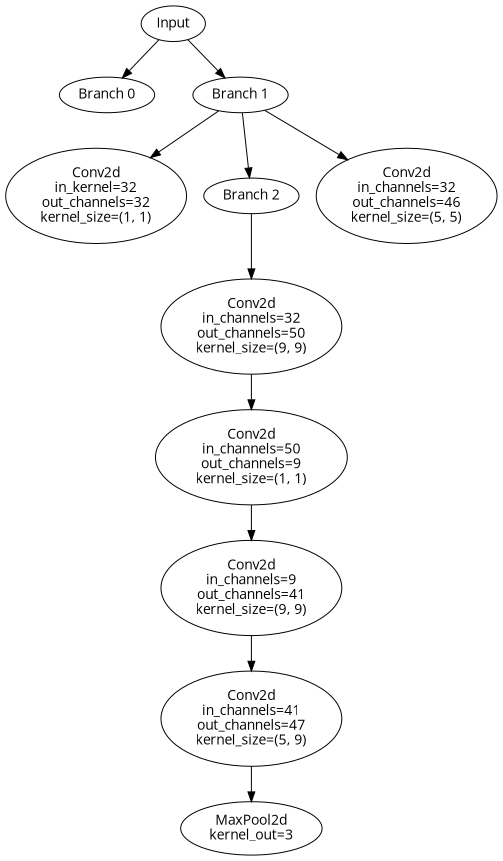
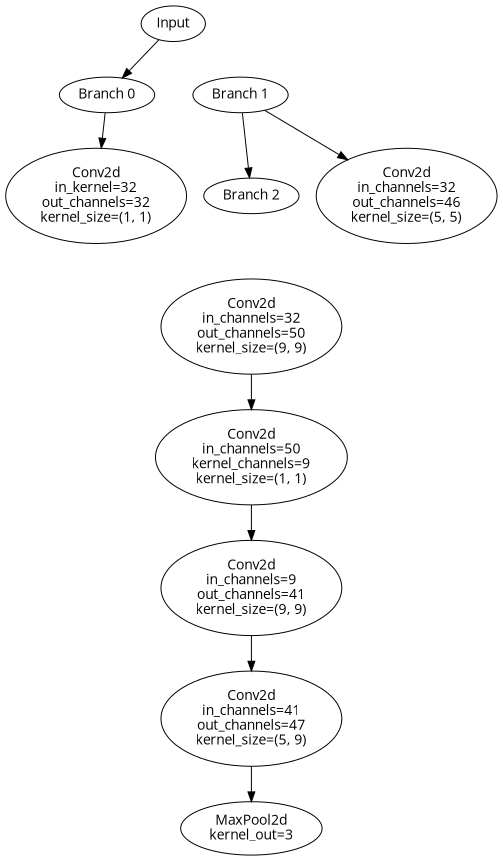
(203, 55) -> none
(189, 131) -> (104, 126)
(251, 241) -> none
(251, 457) -> (251, 457)
